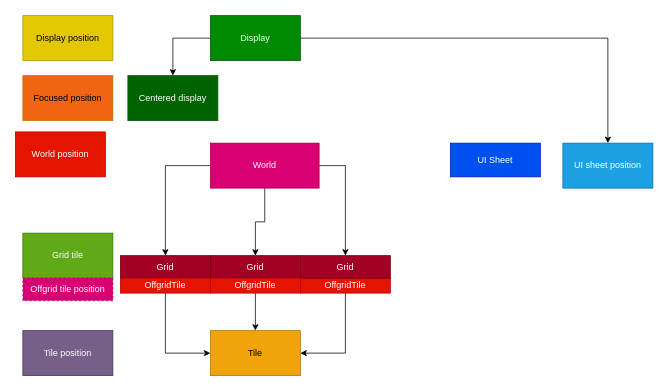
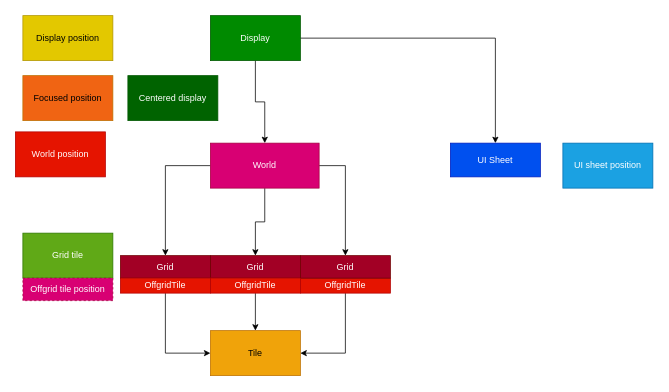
(173, 38) -> none
(607, 38) -> (257, 102)
none -> (495, 88)
(68, 353) -> none
